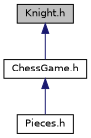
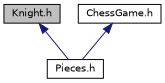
(45, 47) -> (57, 45)
